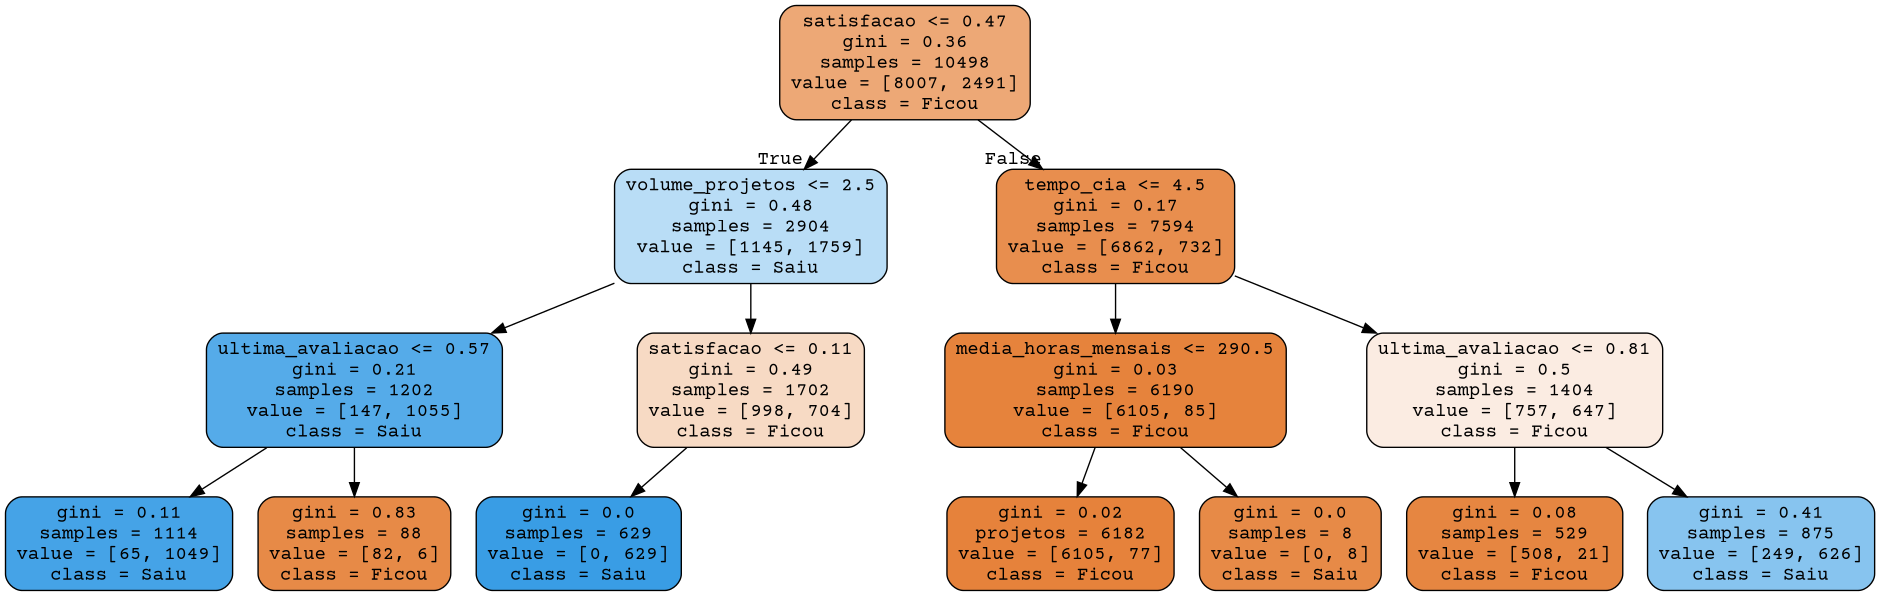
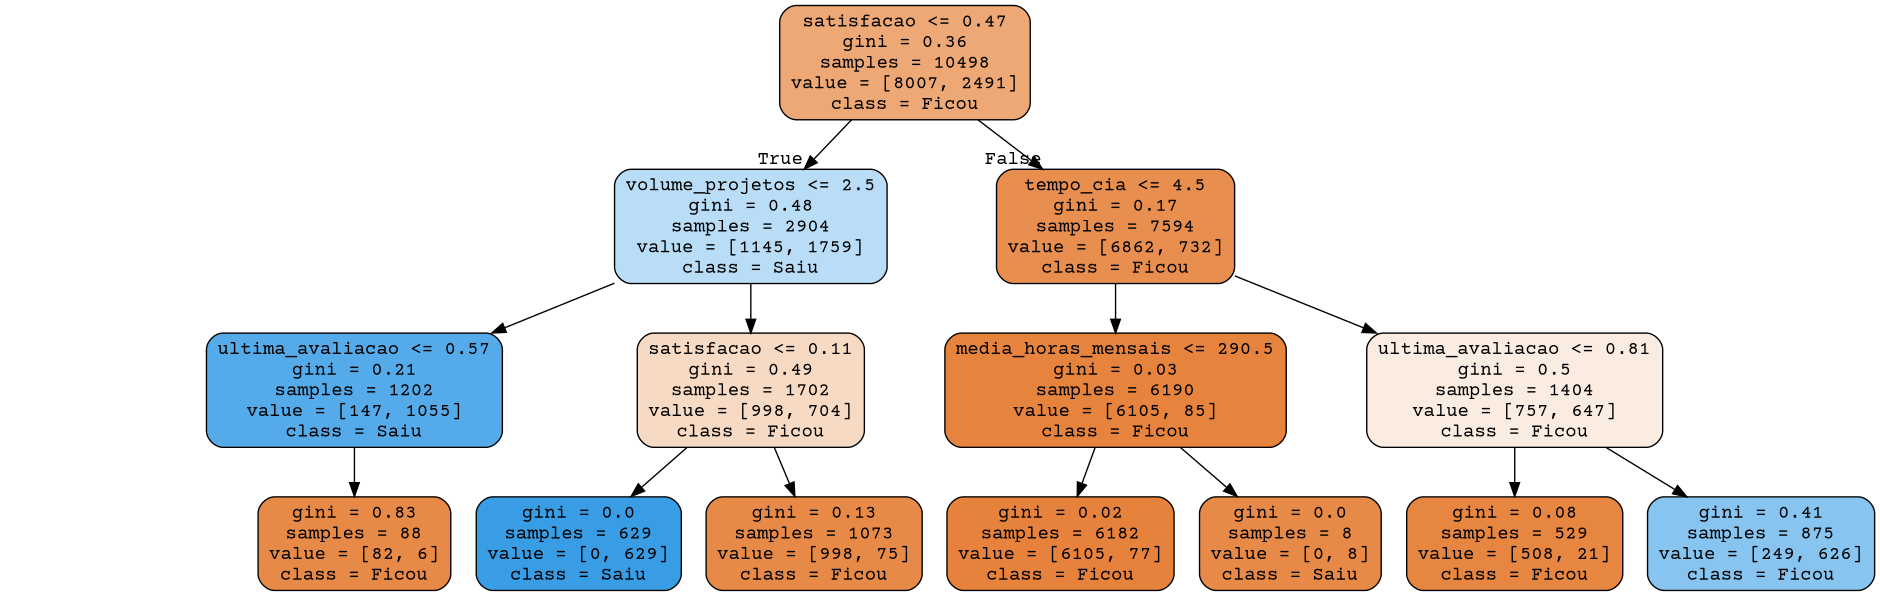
(119, 544) -> none
none -> (814, 544)
(1061, 544) -> (1061, 544)
(1761, 544) -> (1761, 544)
